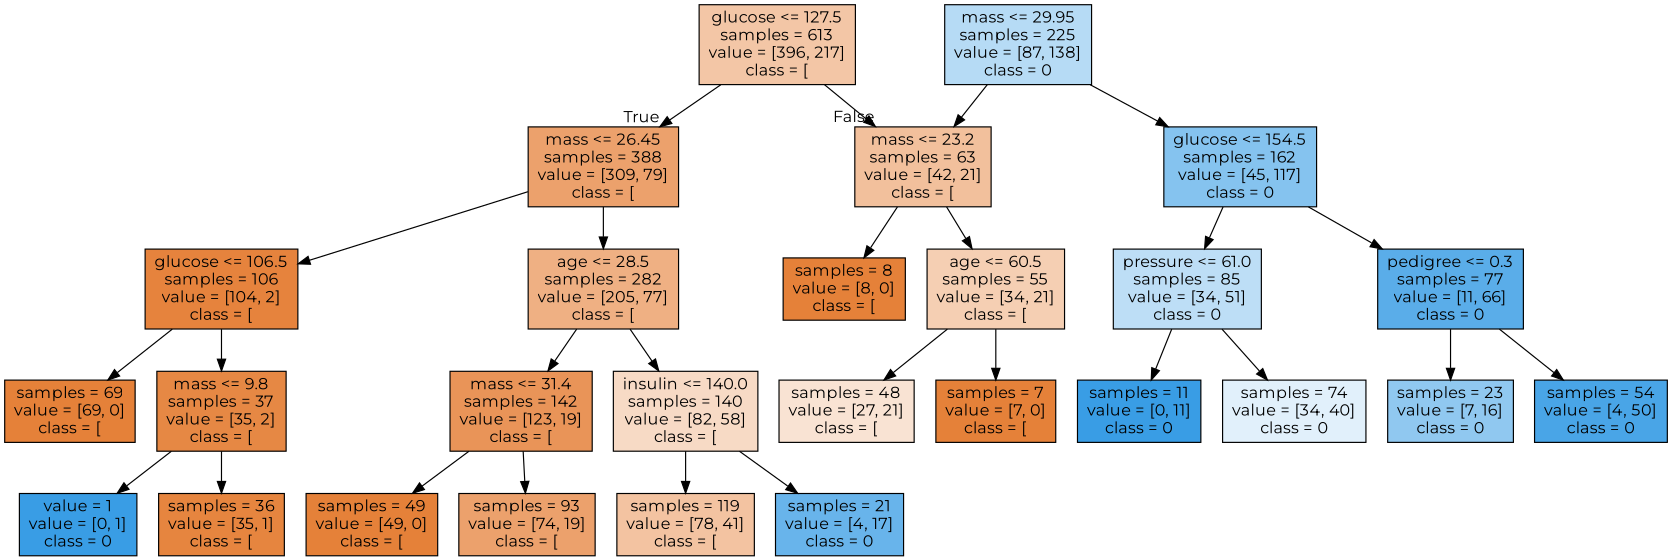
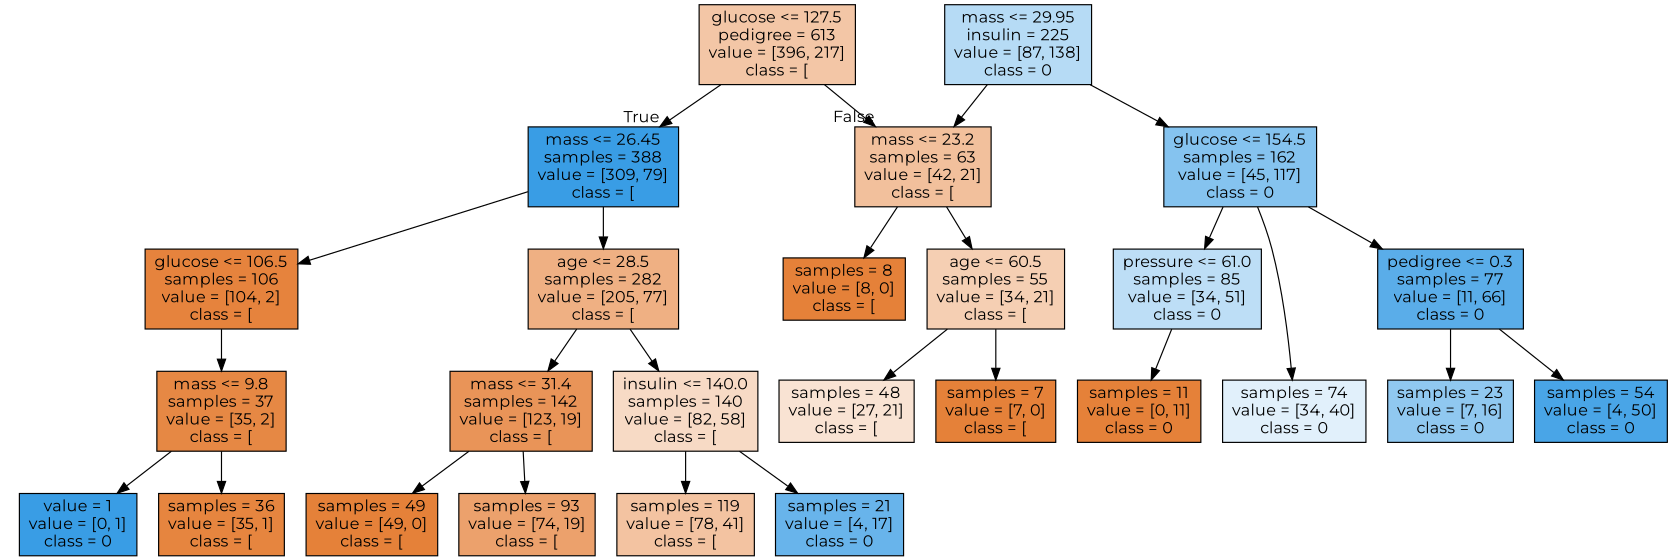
(777, 45) -> (777, 45)
(1018, 45) -> (1018, 45)
(603, 167) -> (603, 167)
(1241, 350) -> (1280, 286)
(70, 411) -> none
(1139, 411) -> (1139, 411)
